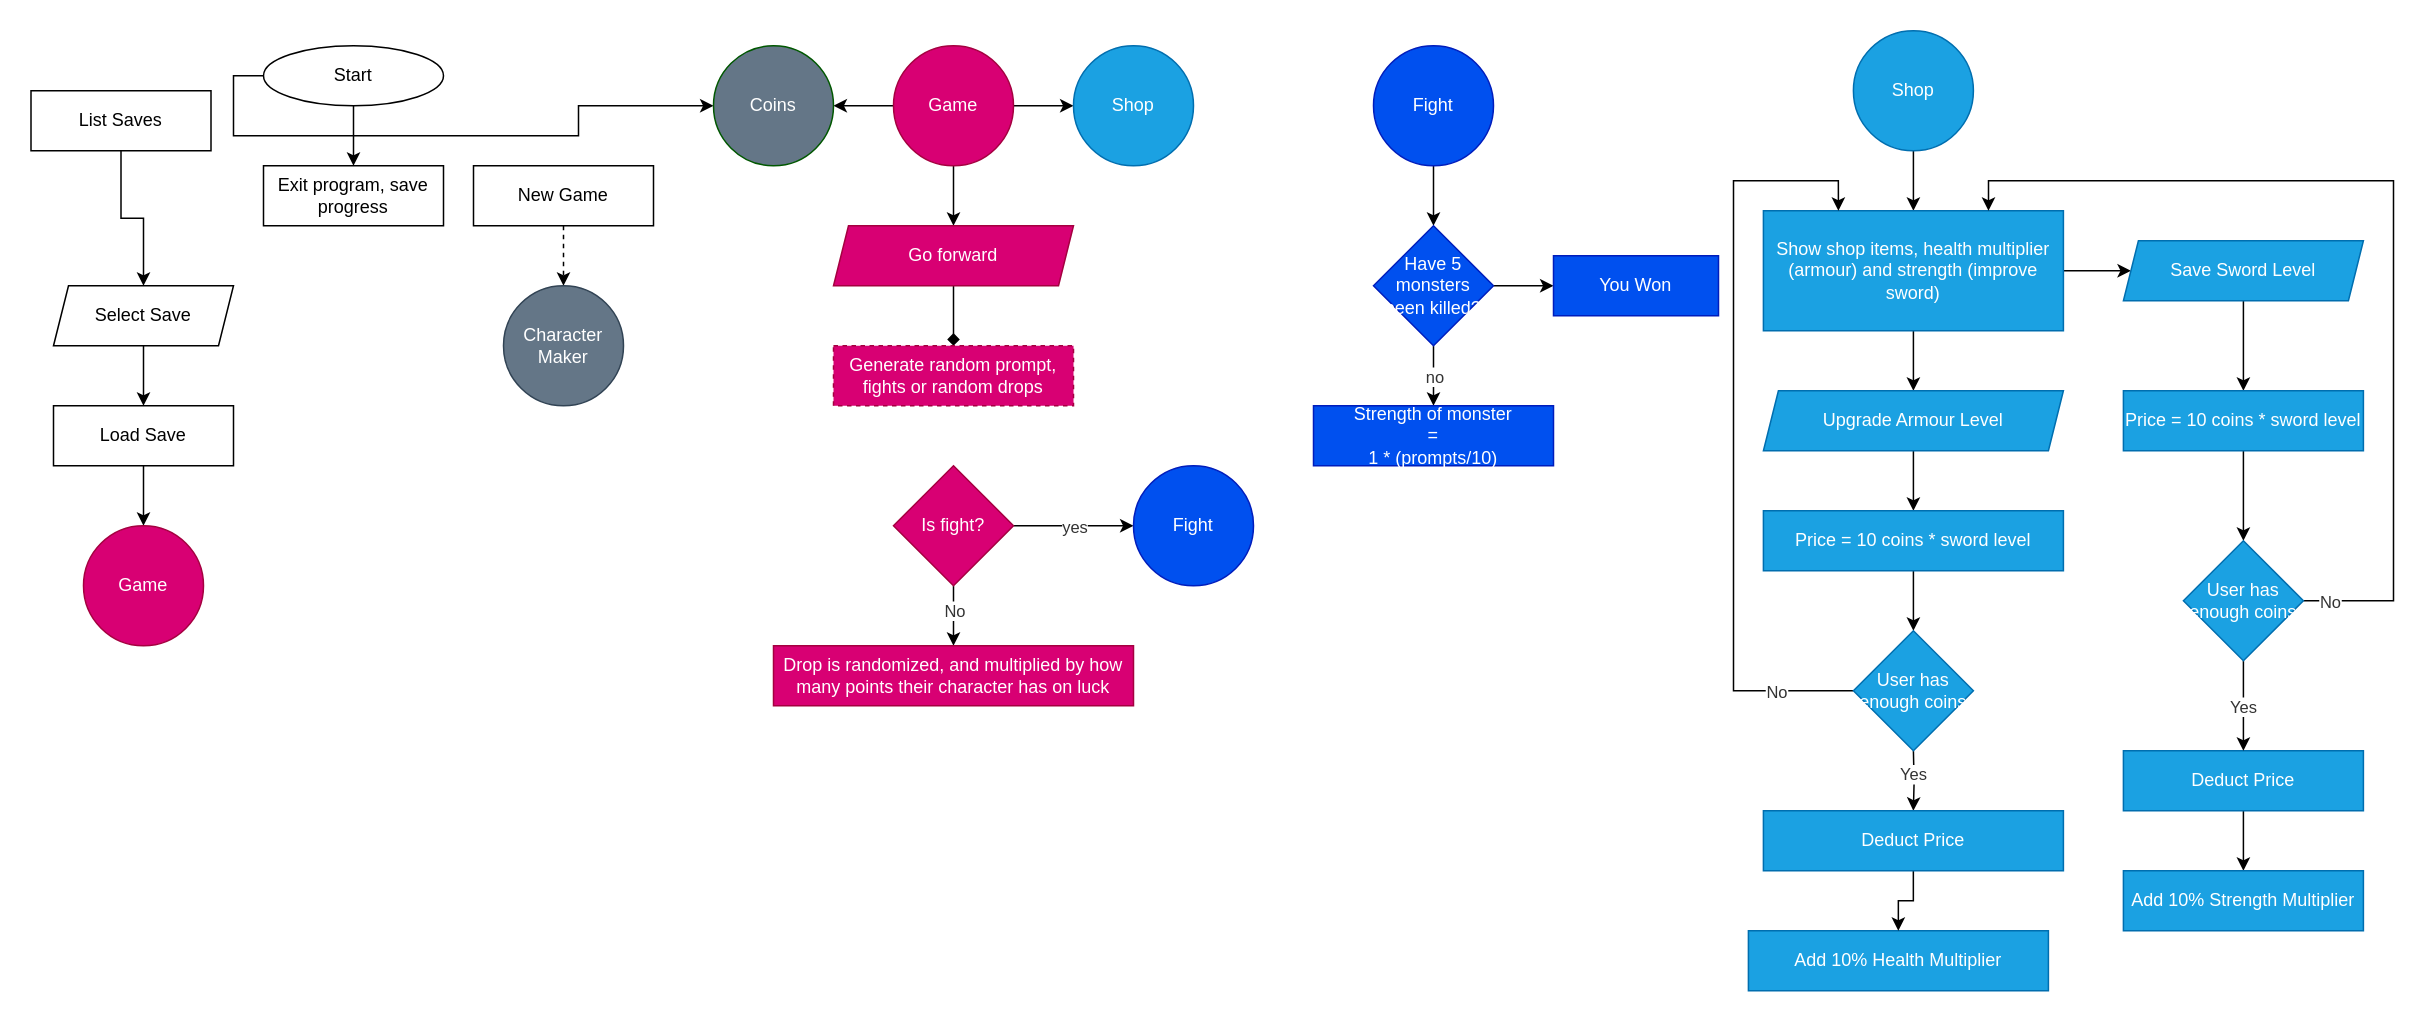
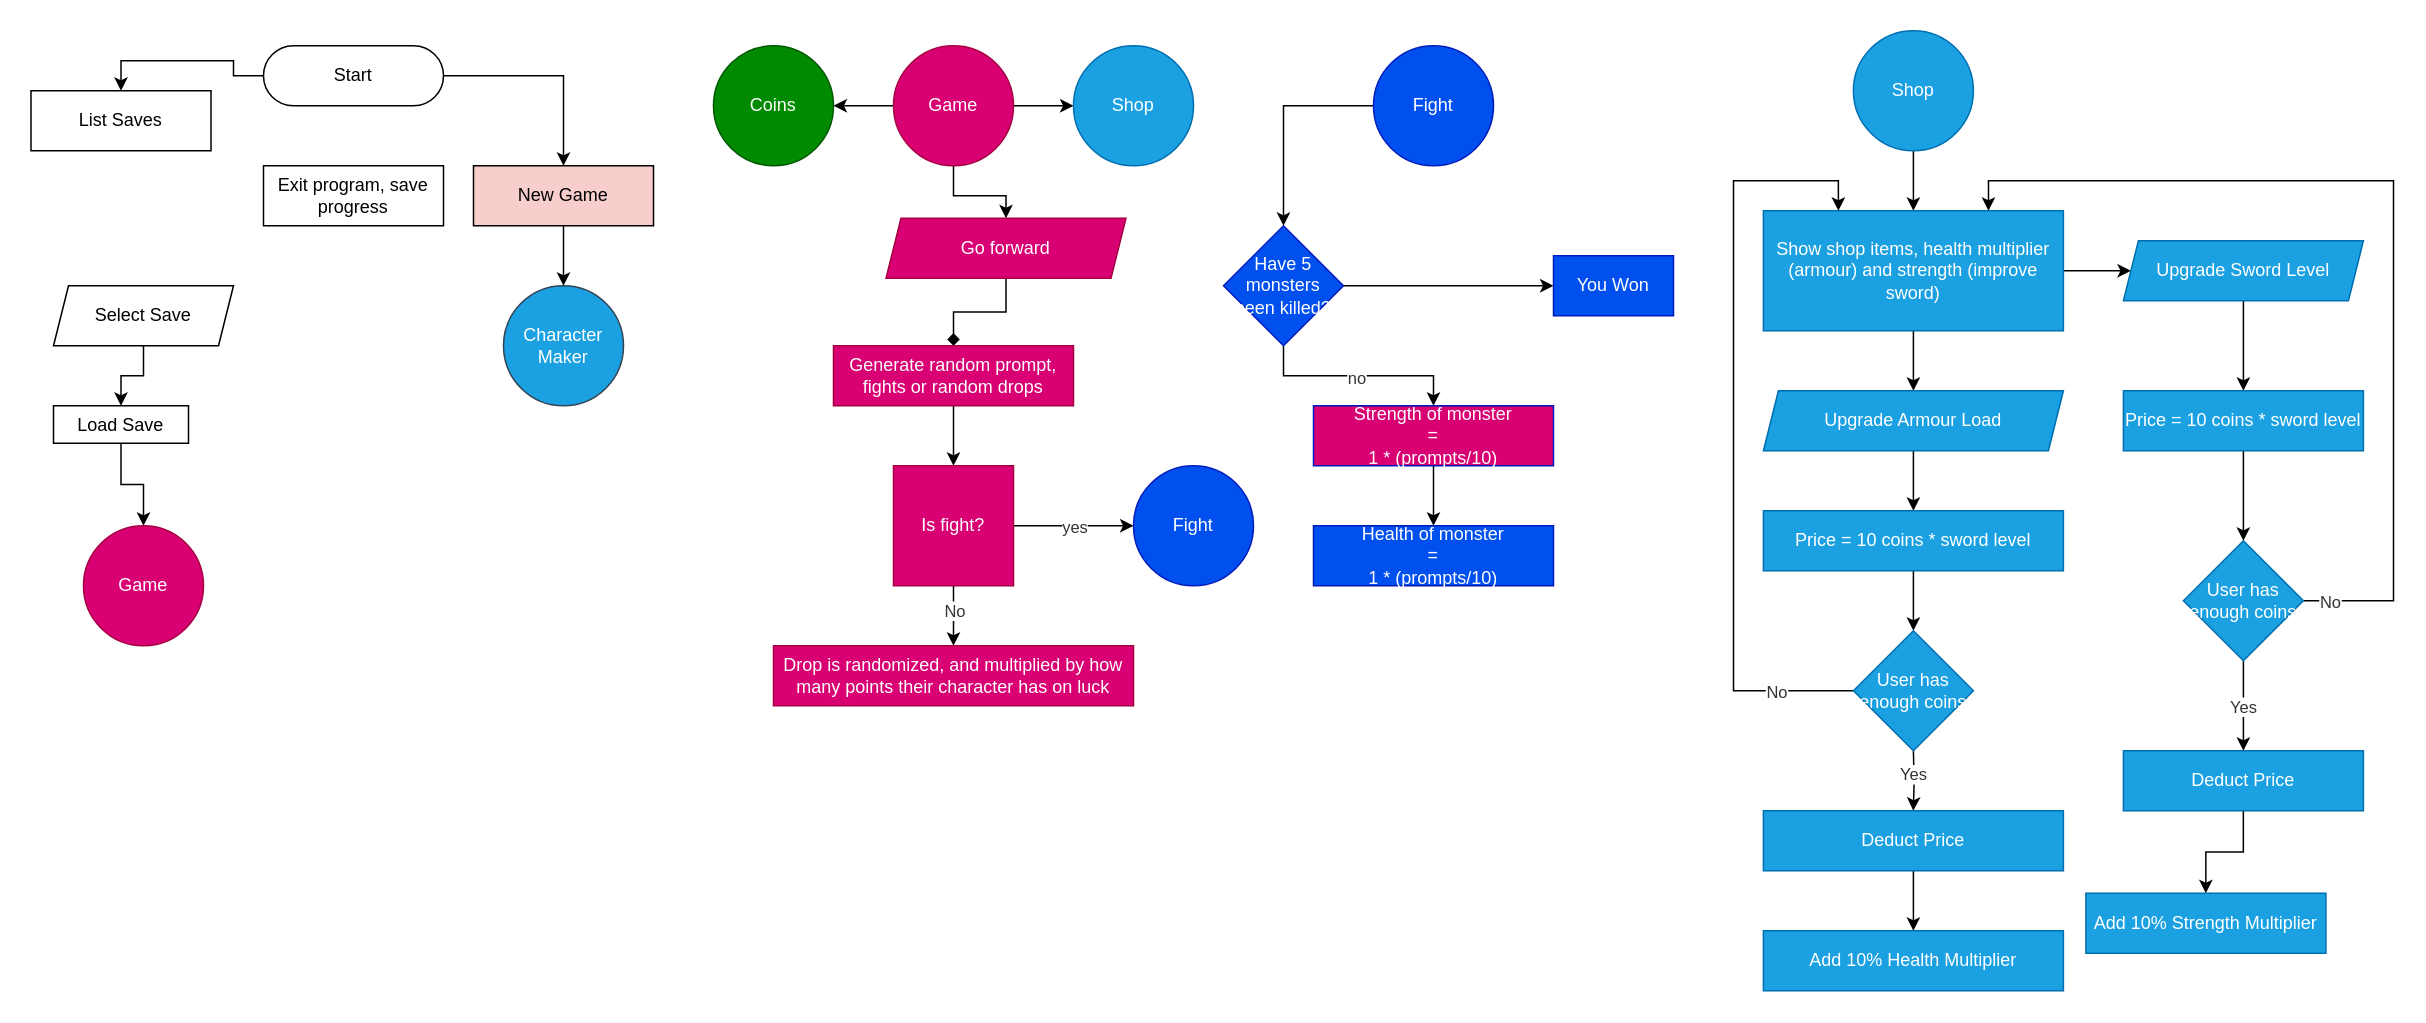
(353, 76) -> (353, 76)
none -> (543, 76)
(773, 106) -> (773, 106)
(353, 131) -> none
(452, 136) -> (176, 61)
(353, 196) -> (353, 196)
(563, 196) -> (563, 196)
(127, 218) -> none
(563, 250) -> (563, 250)
(953, 256) -> (1006, 248)
(2243, 271) -> (2243, 271)
(1433, 286) -> (1283, 286)
(1636, 286) -> (1613, 286)
(563, 346) -> (563, 346)
(953, 376) -> (953, 376)
(1913, 421) -> (1913, 421)
none -> (953, 431)
(143, 436) -> (121, 425)
(1433, 436) -> (1433, 436)
none -> (1433, 491)
(953, 526) -> (953, 526)
none -> (1433, 556)
(2243, 901) -> (2206, 923)
(1898, 961) -> (1913, 961)
